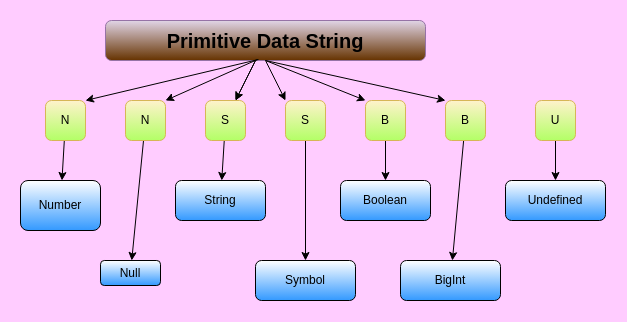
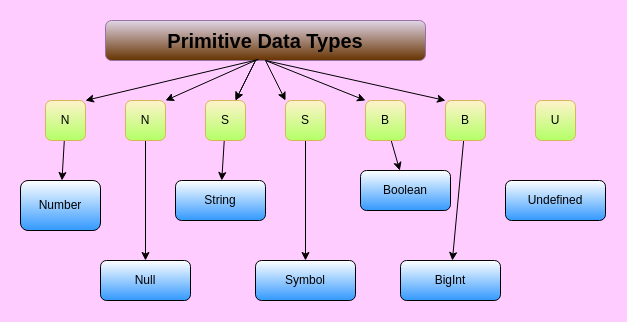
(266, 41) -> (266, 41)
(556, 157) -> none
(386, 201) -> (406, 191)
(131, 273) -> (146, 281)
